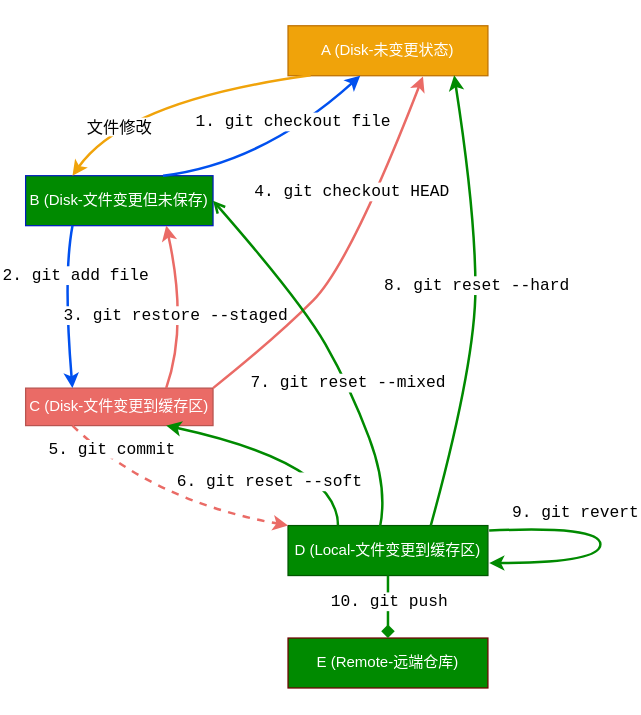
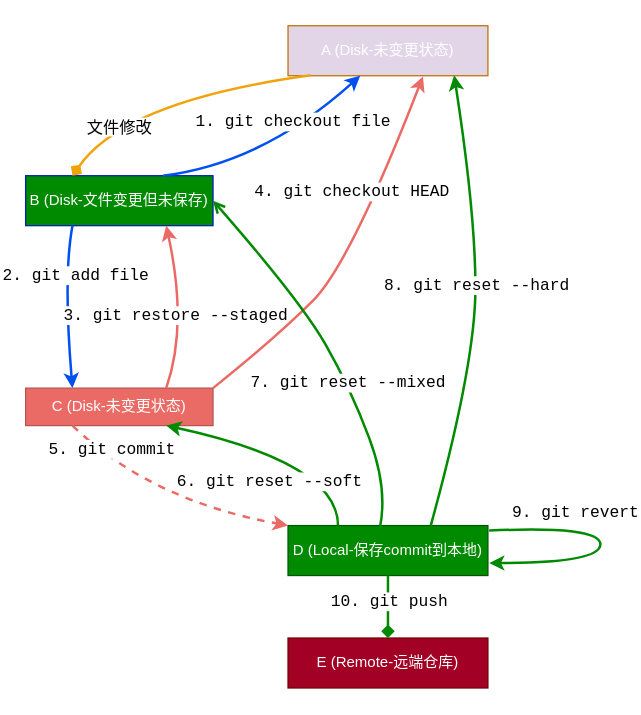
(388, 51) -> (388, 51)
(80, 165) -> (81, 164)
(119, 407) -> (119, 407)
(388, 551) -> (388, 551)
(388, 663) -> (388, 663)
